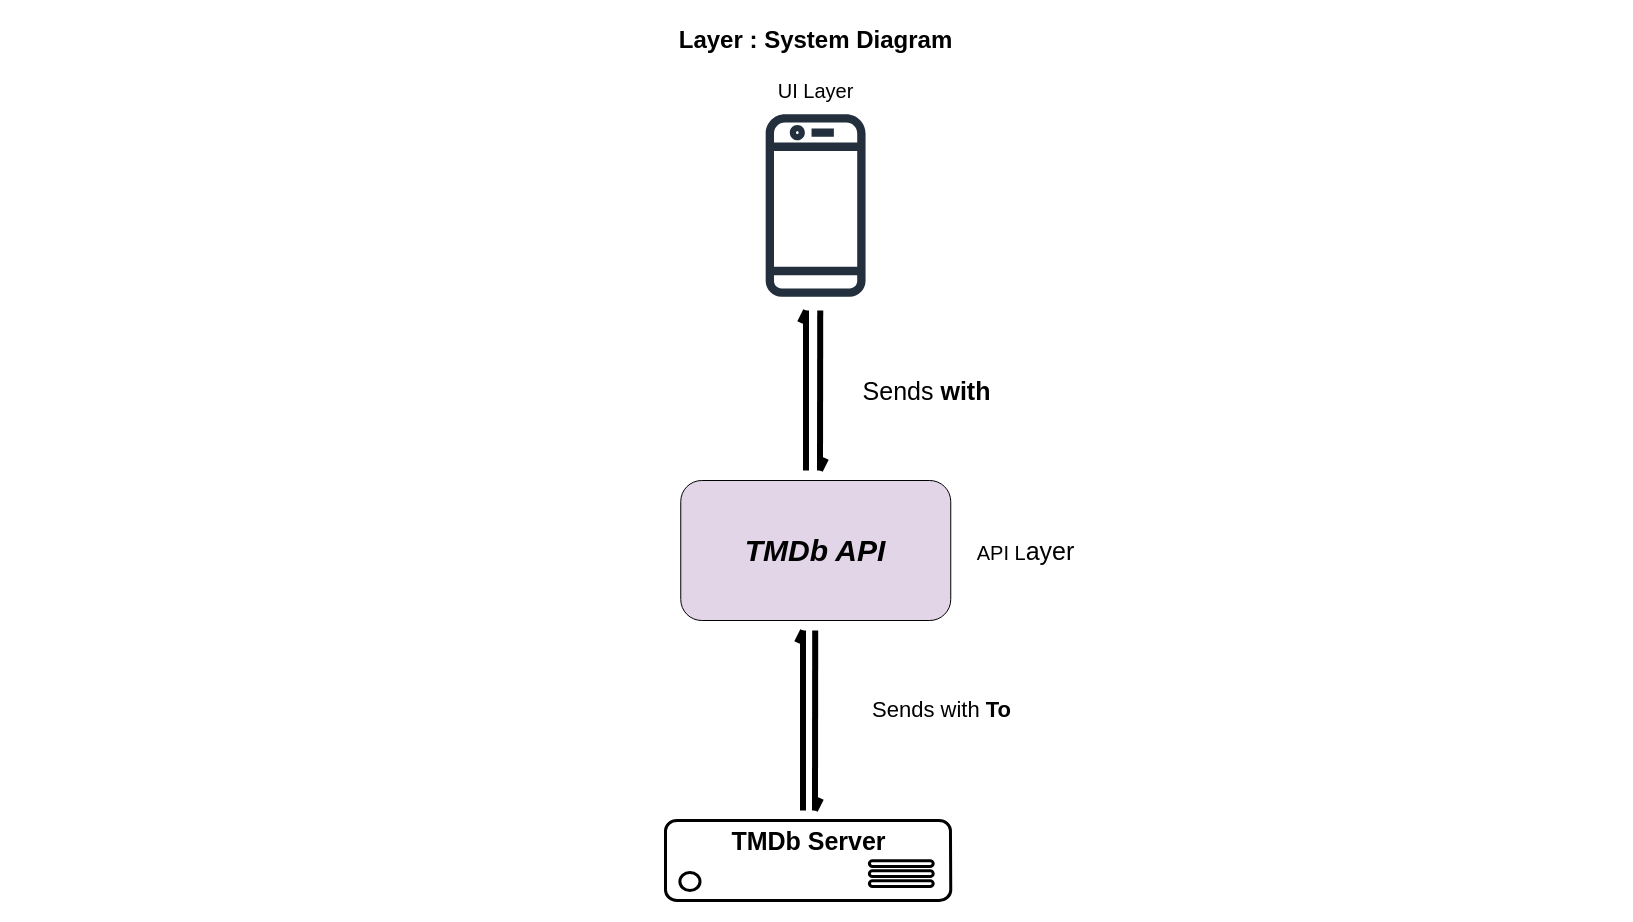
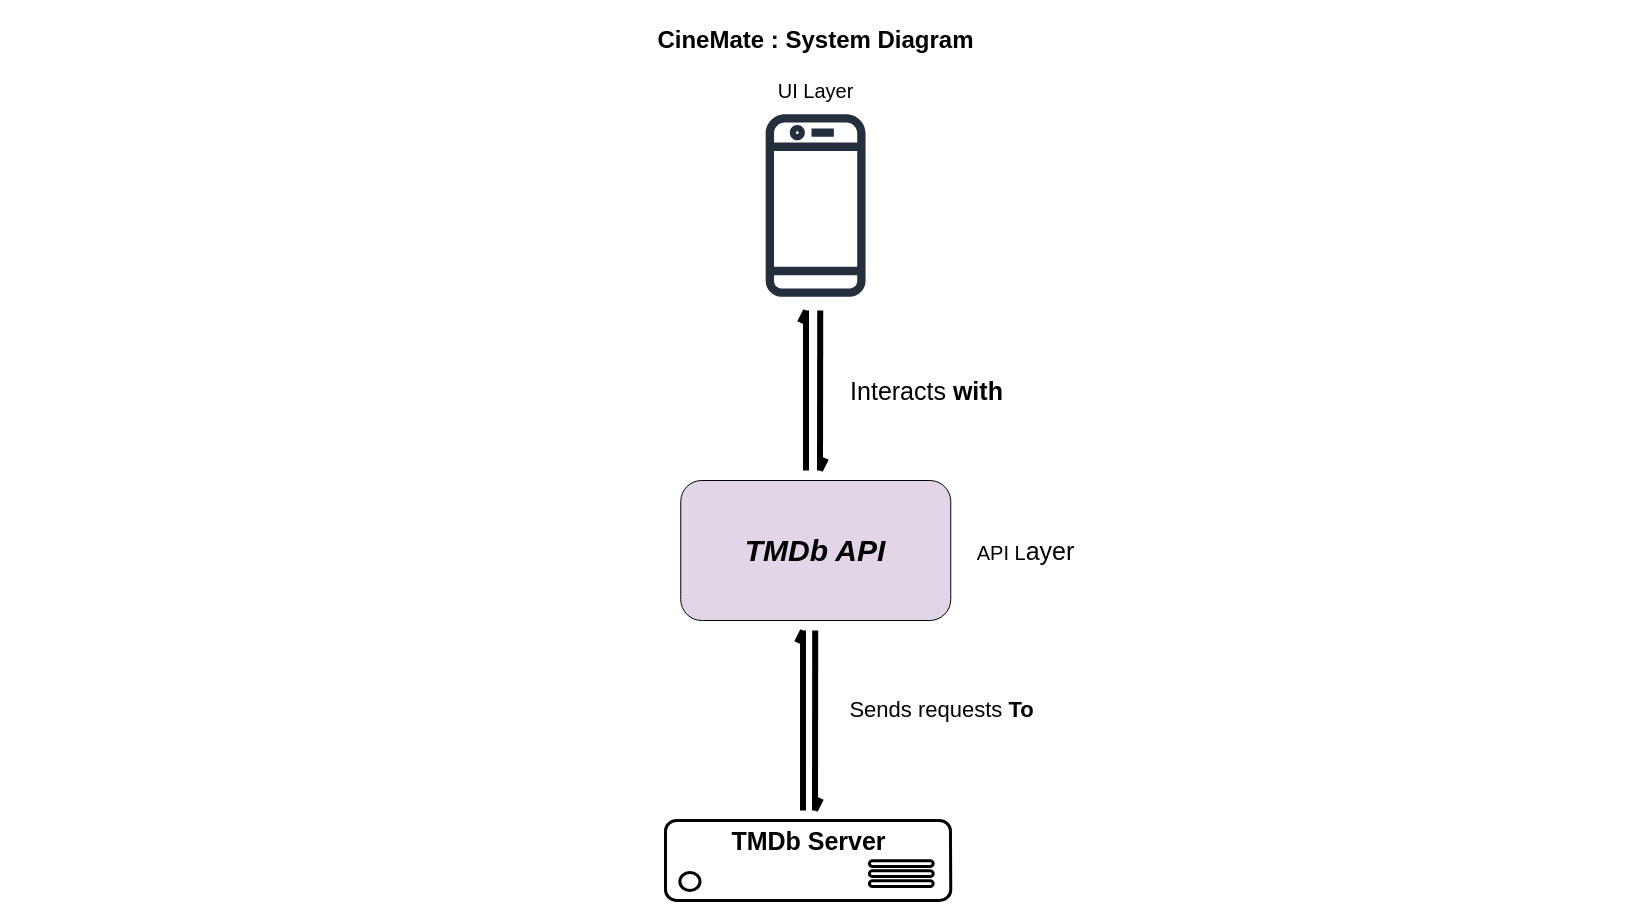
(816, 41) -> (816, 41)
(927, 391) -> (927, 391)
(942, 711) -> (942, 711)
